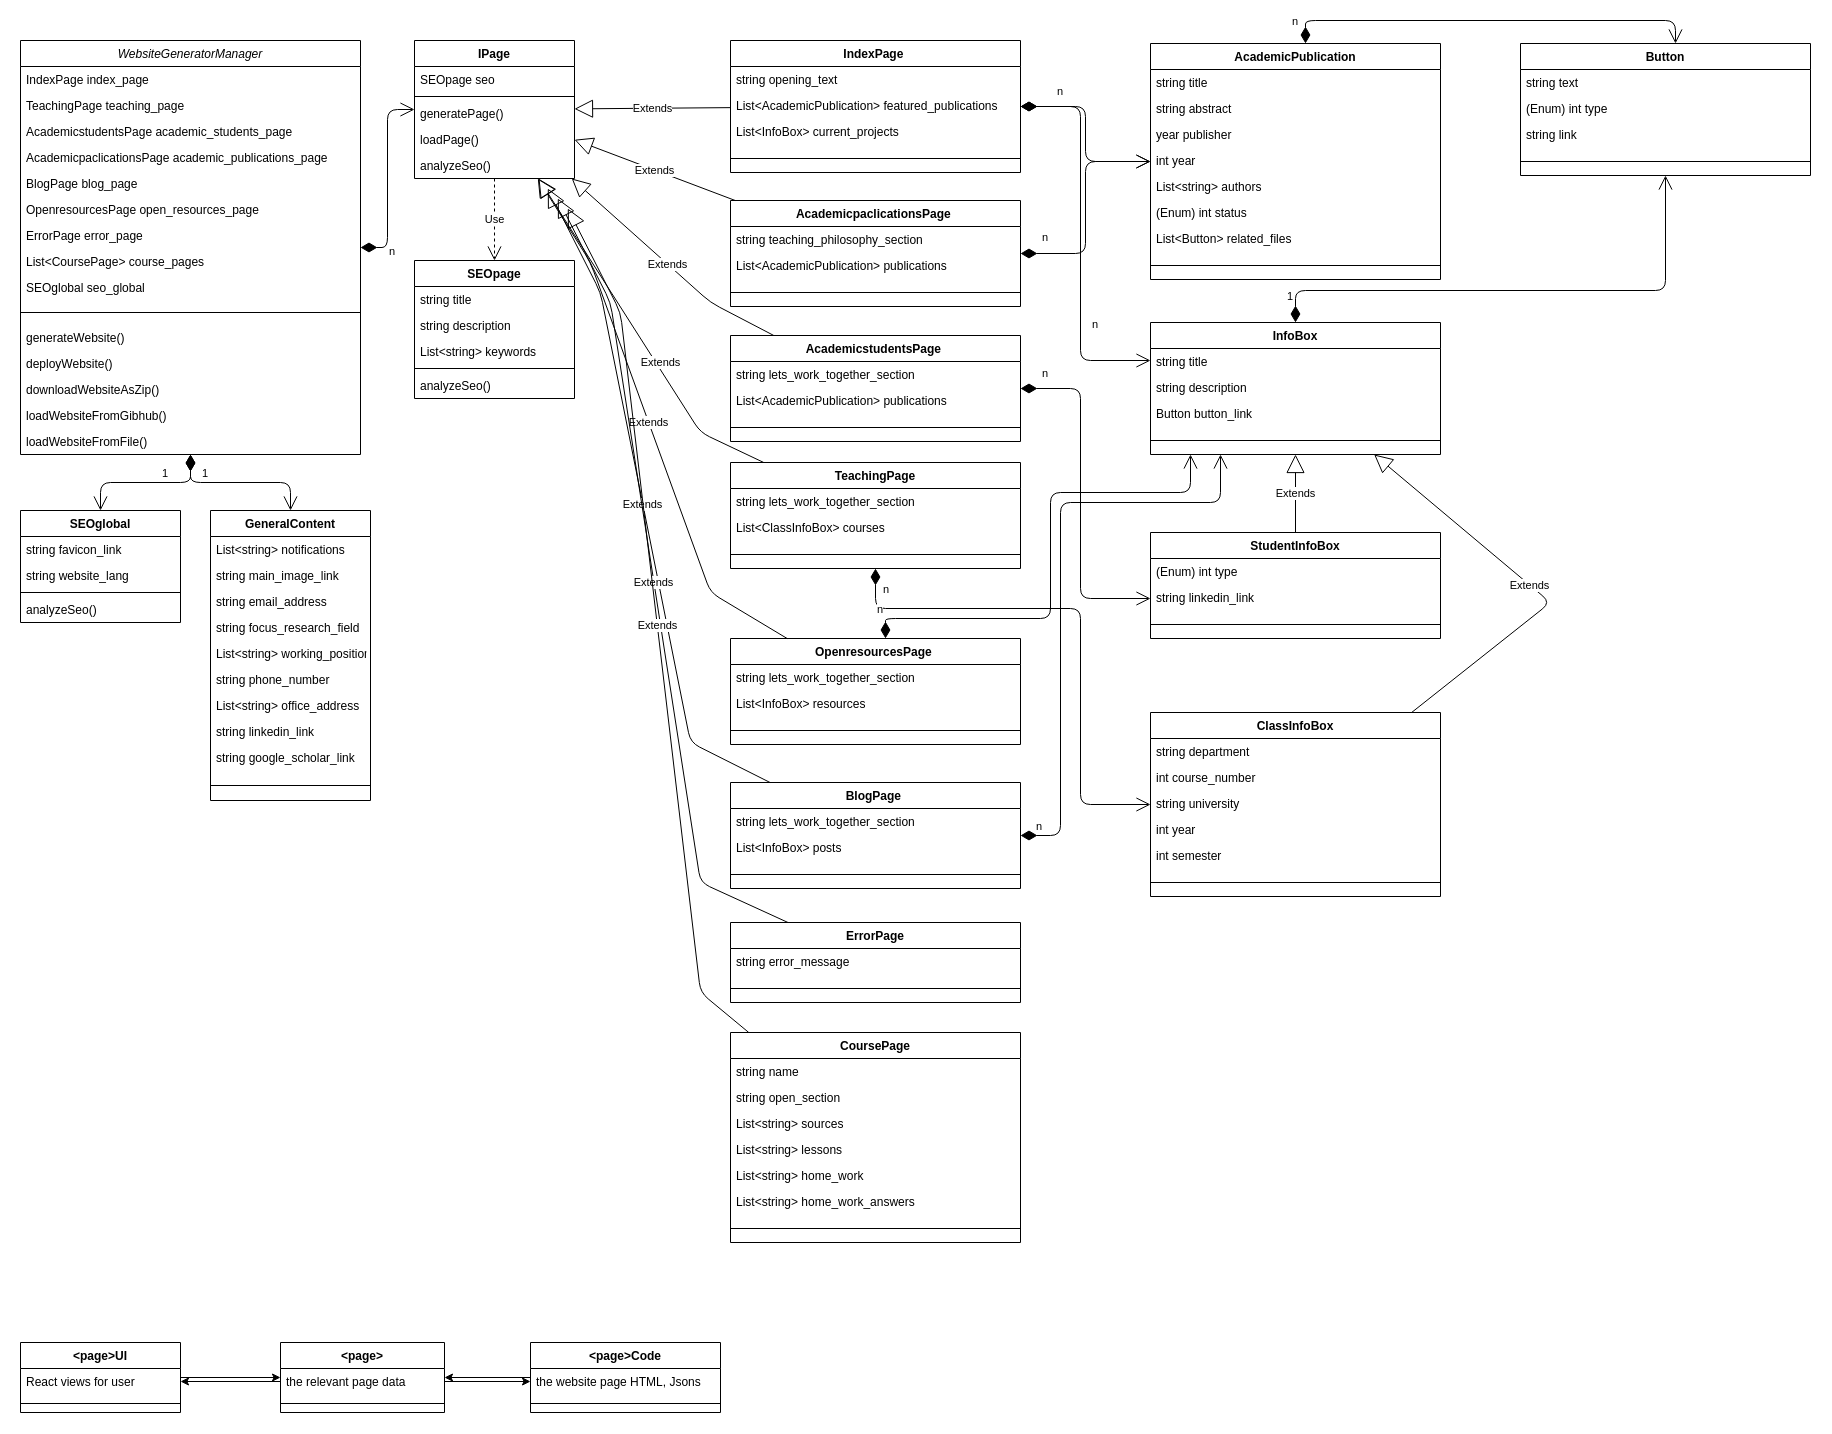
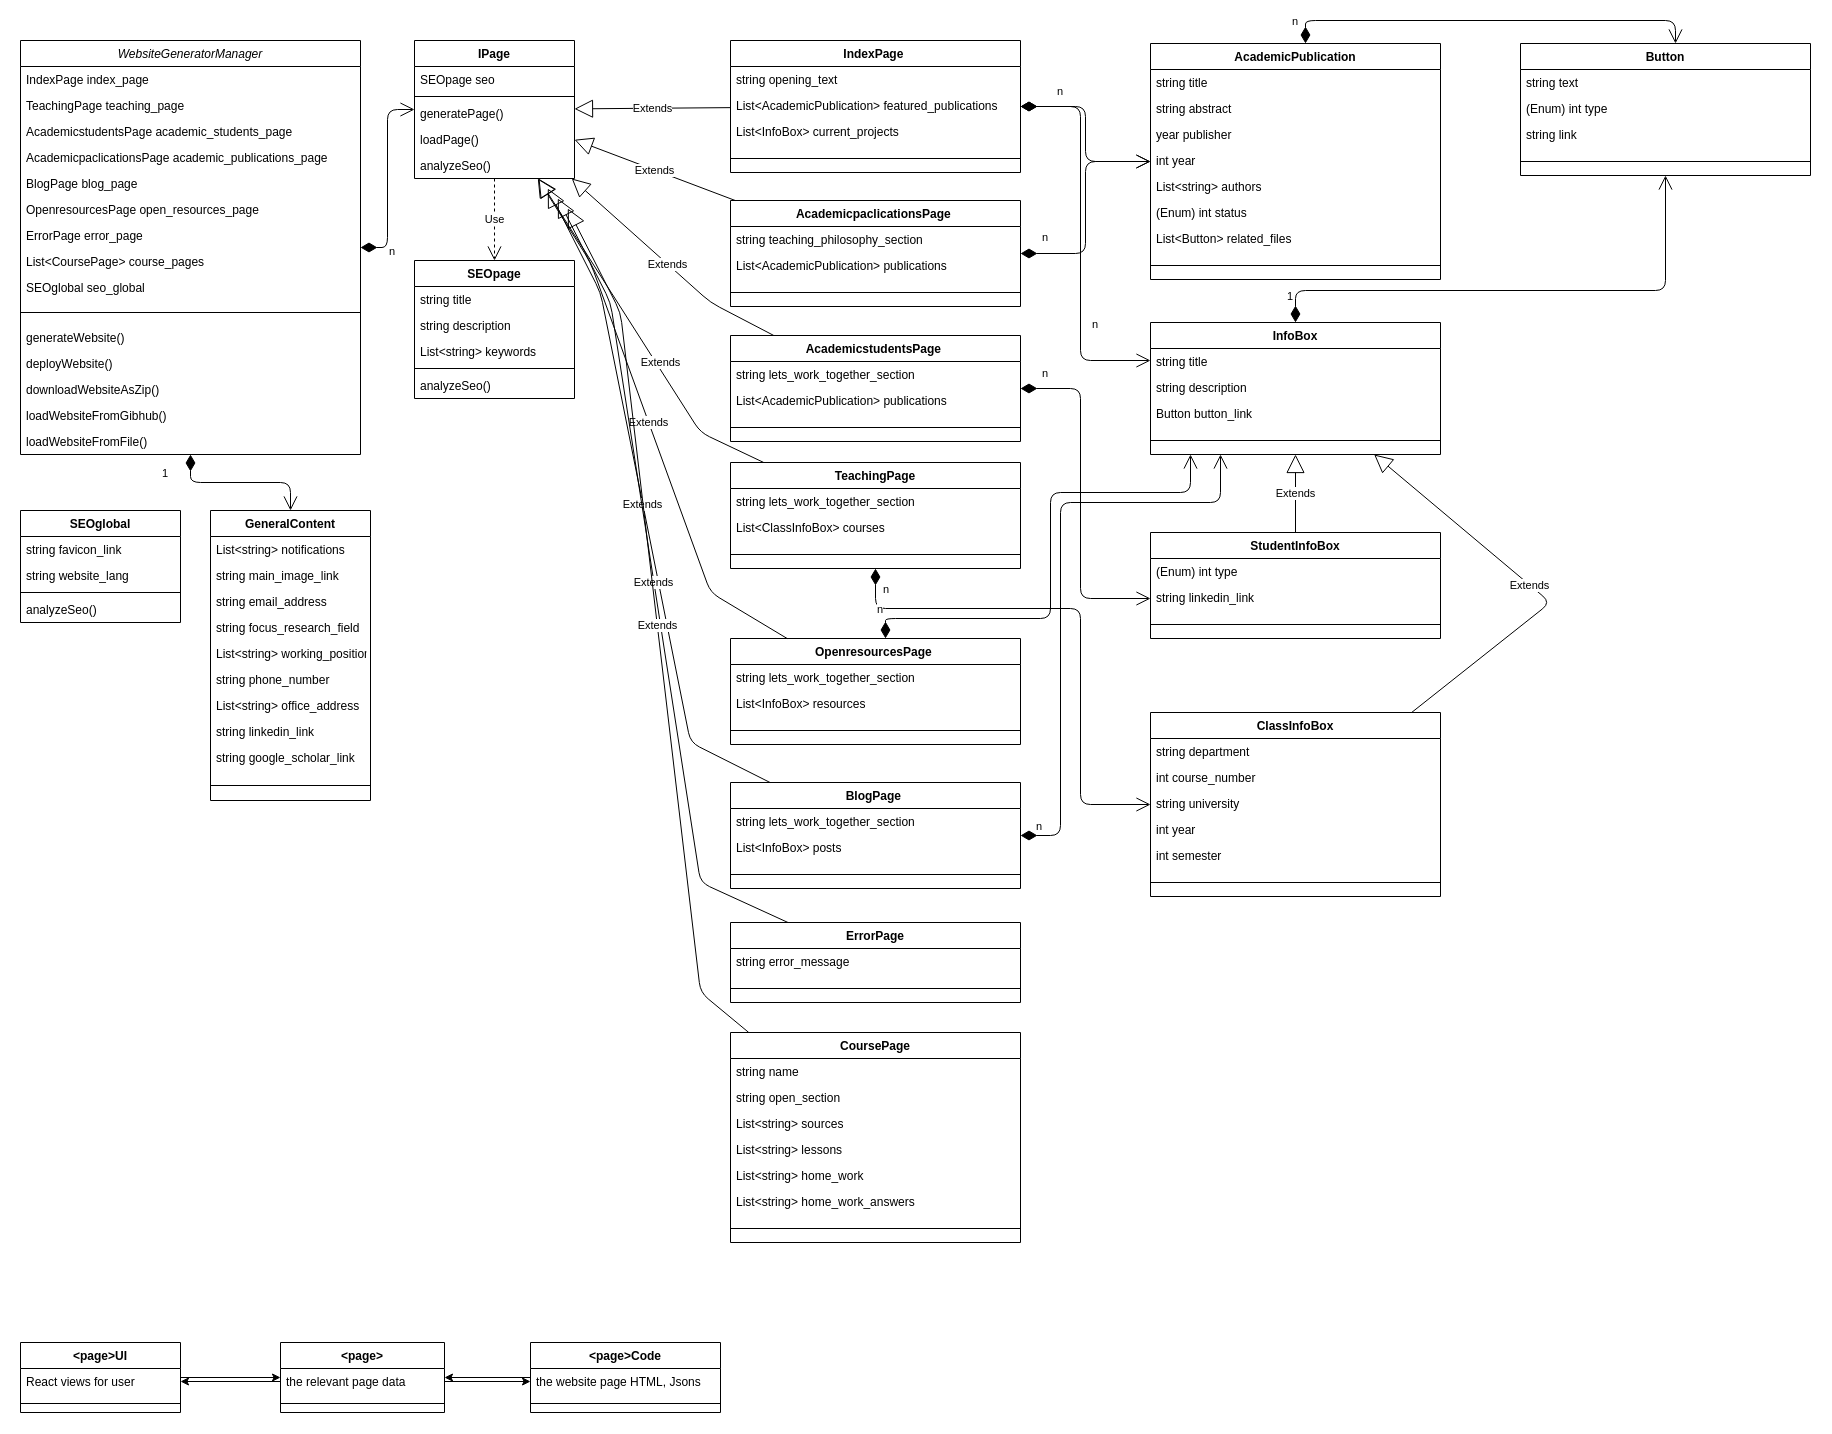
(137, 483) -> none
